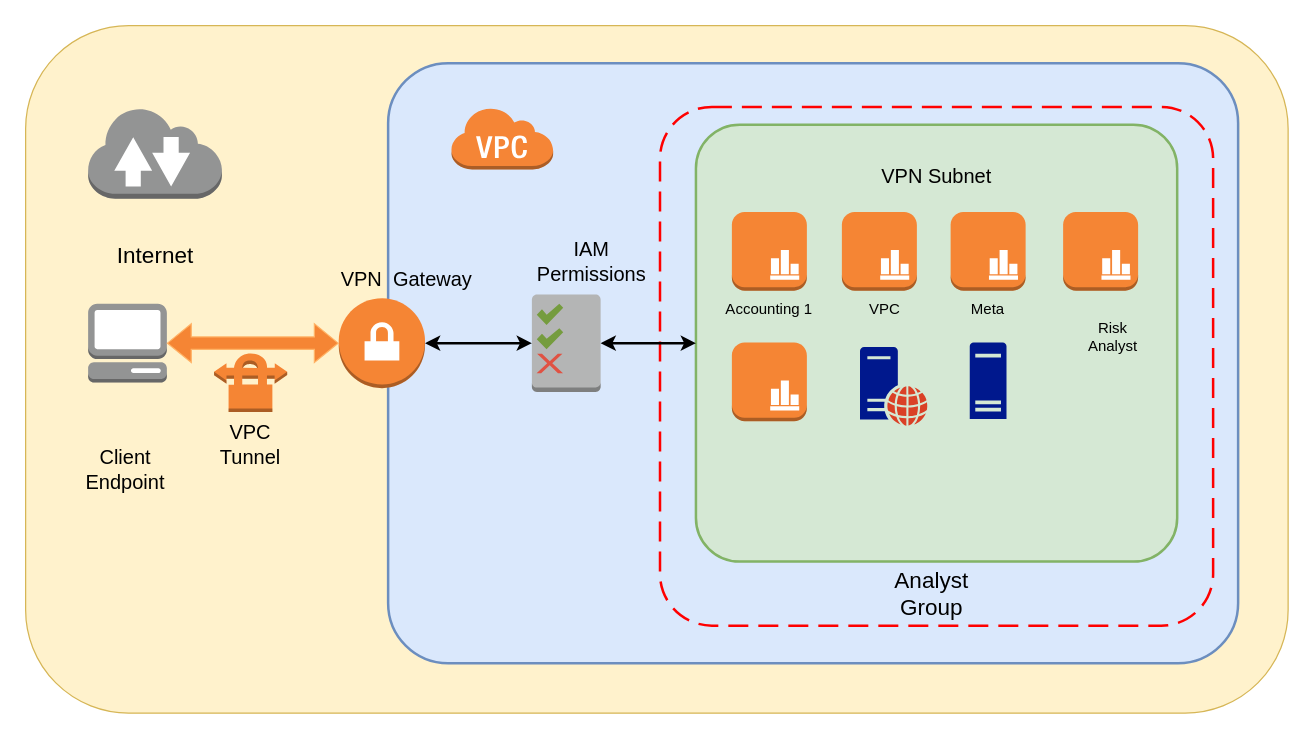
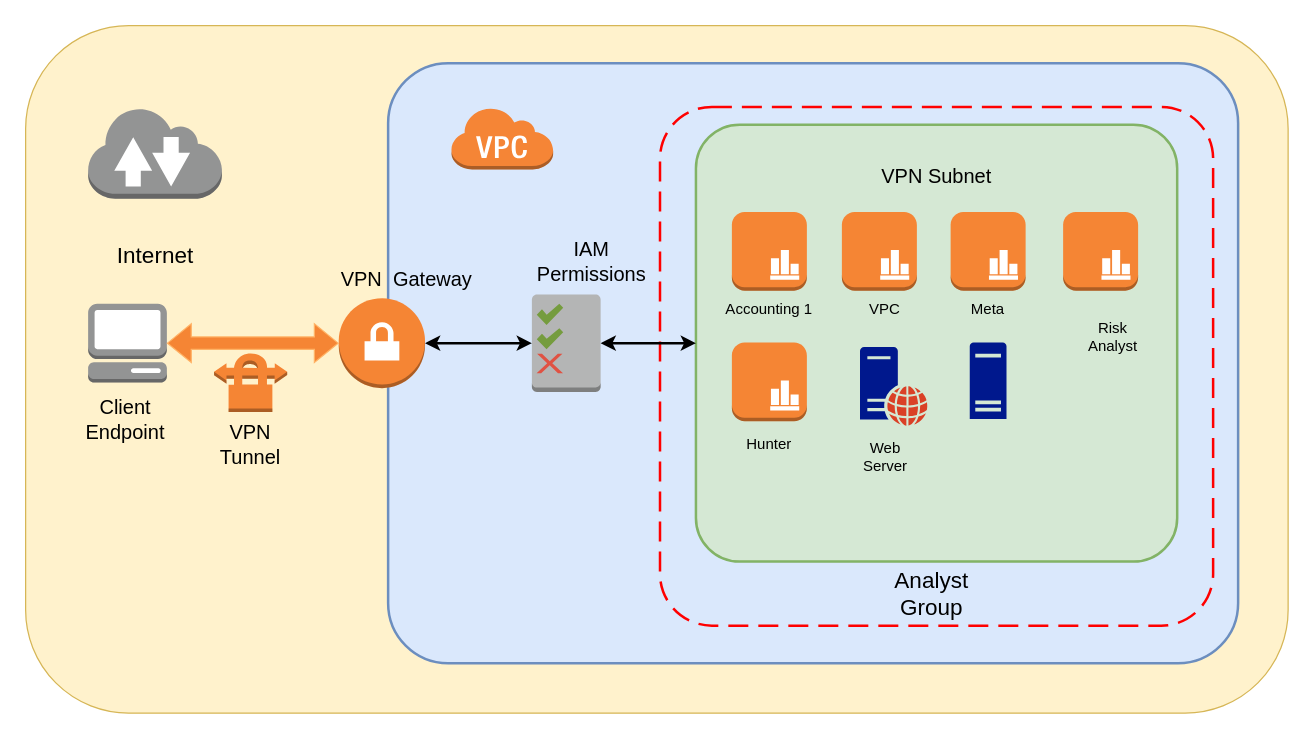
(251, 444) -> (251, 444)
none -> (769, 444)
none -> (885, 457)
(126, 469) -> (126, 419)
